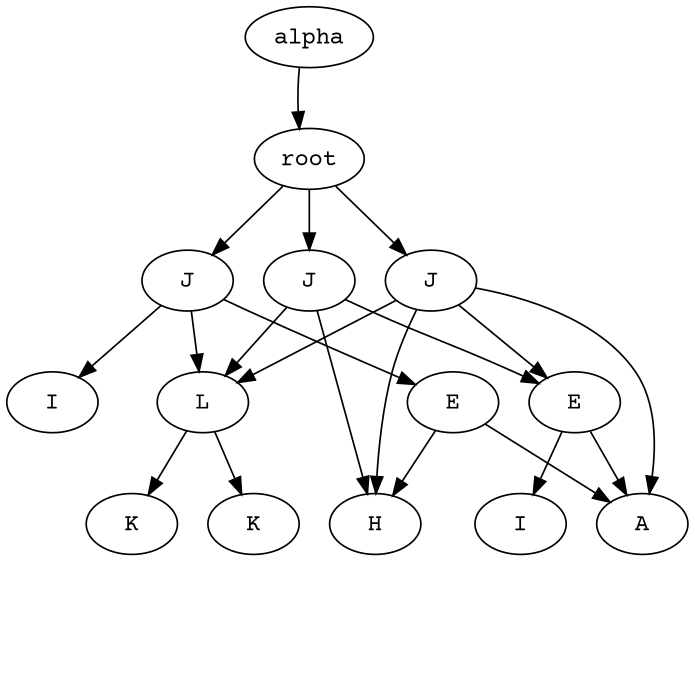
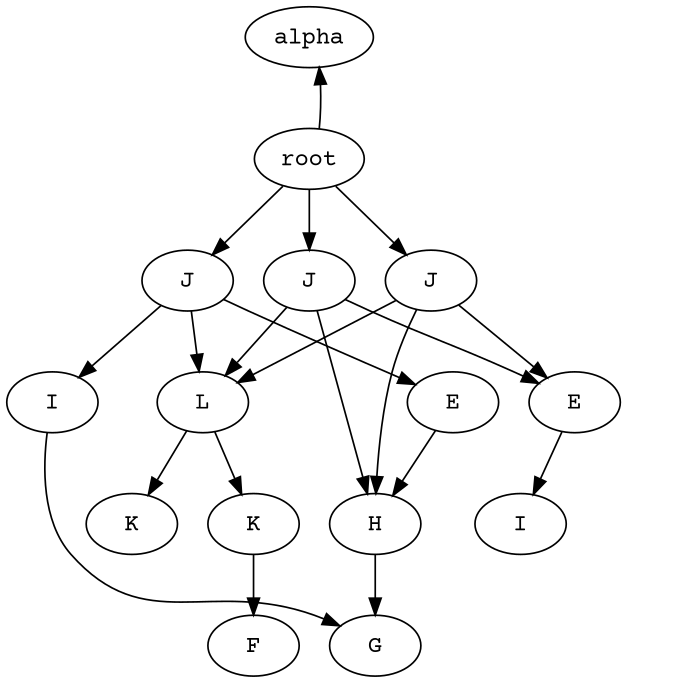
(298, 90) -> (321, 107)
(642, 524) -> none
none -> (254, 646)
none -> (375, 646)
